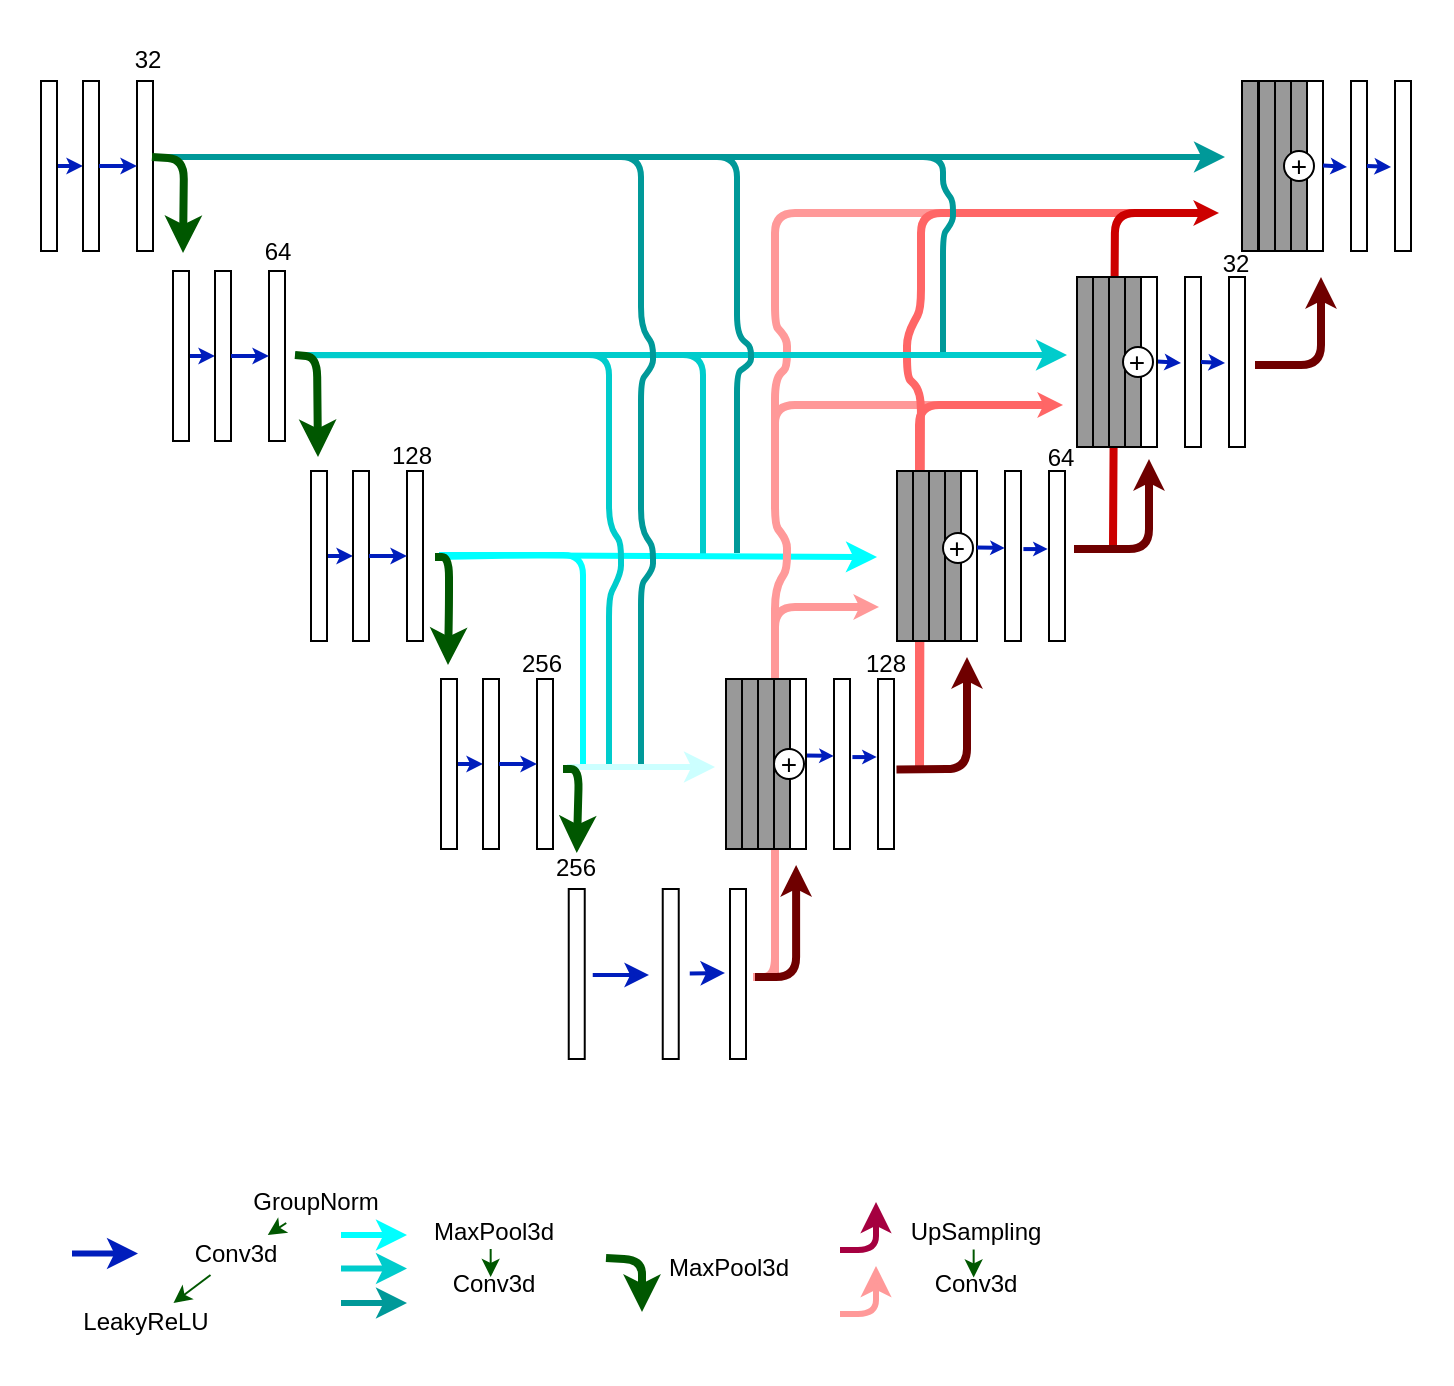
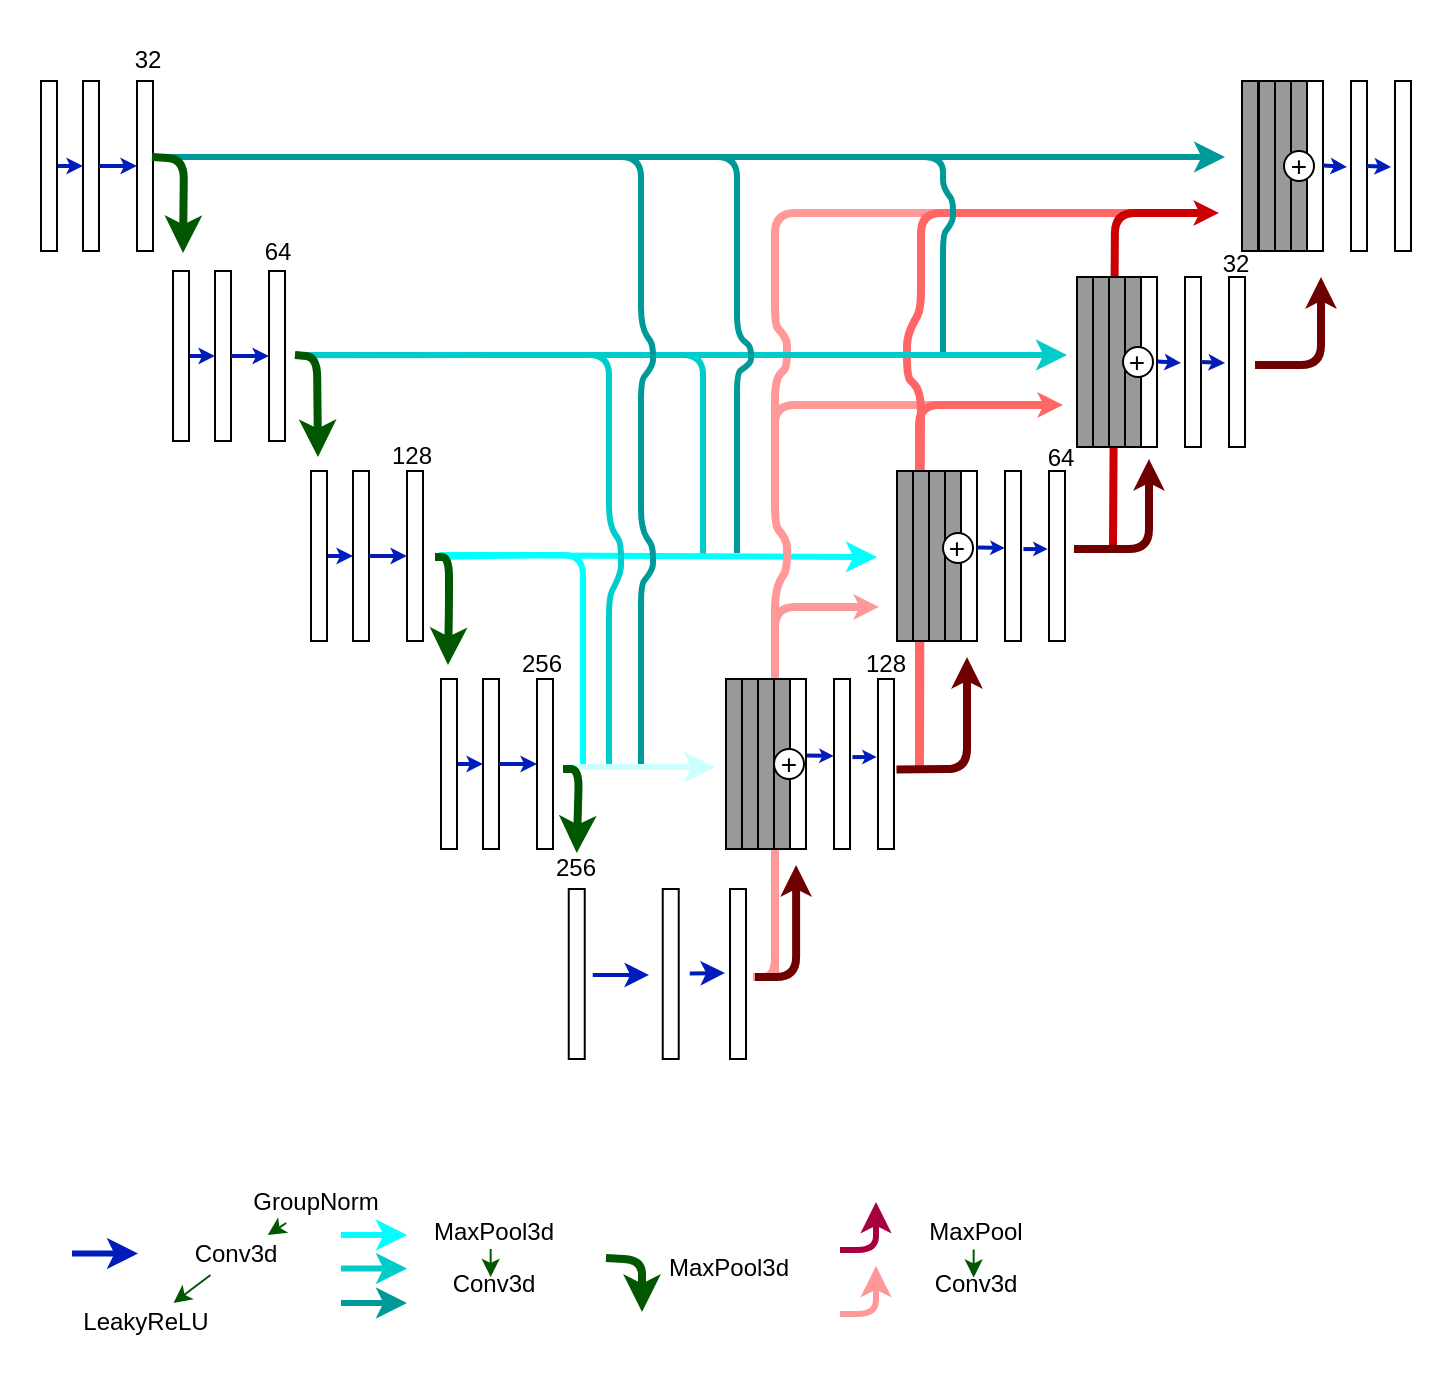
(977, 1233) -> (977, 1233)
